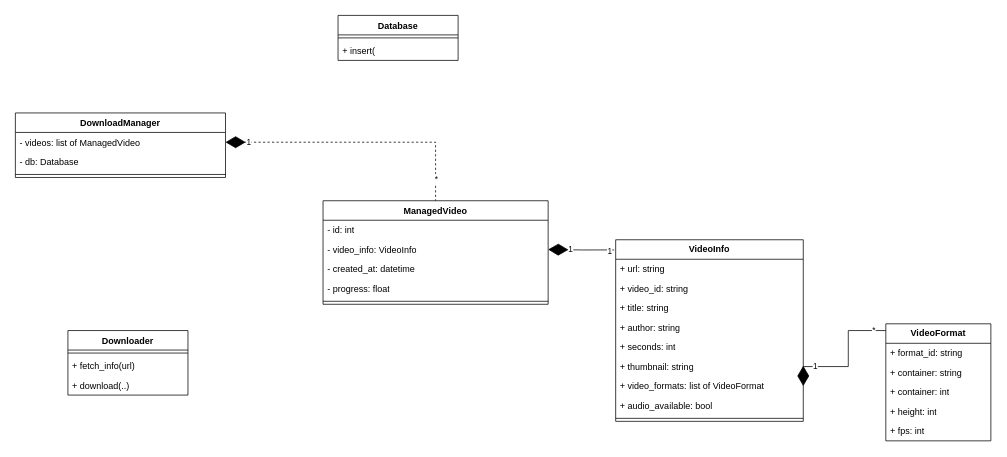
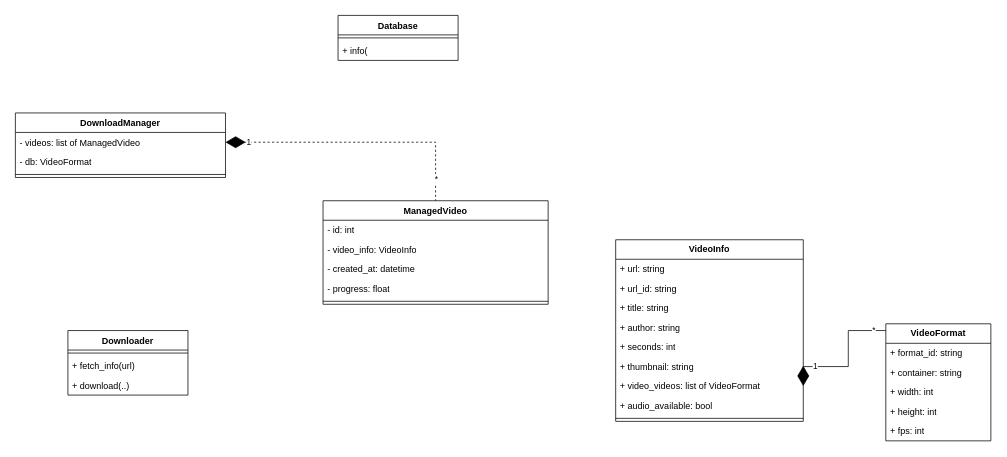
(363, 52) -> (358, 52)
(52, 163) -> (58, 163)
(570, 250) -> none
(658, 289) -> (653, 289)
(700, 387) -> (696, 387)
(924, 393) -> (914, 393)
